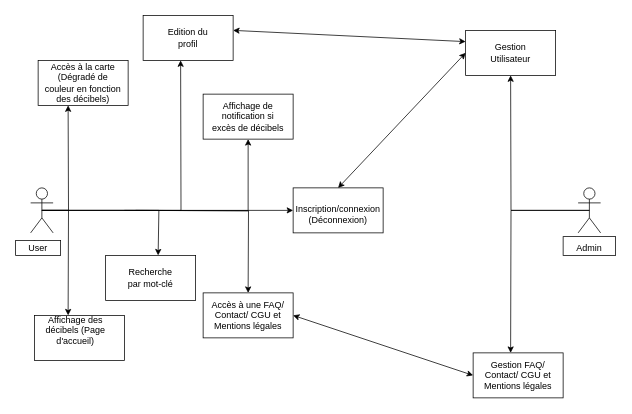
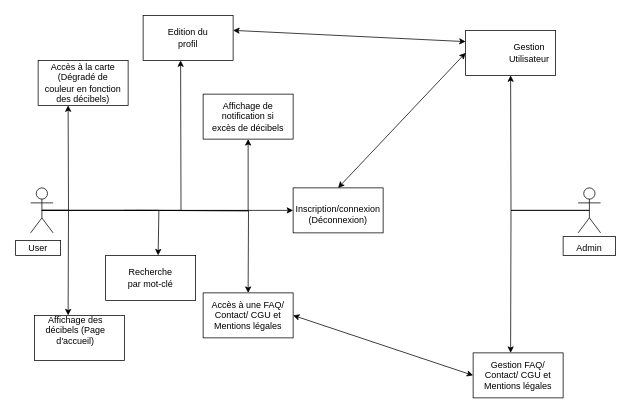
(510, 53) -> (529, 53)
